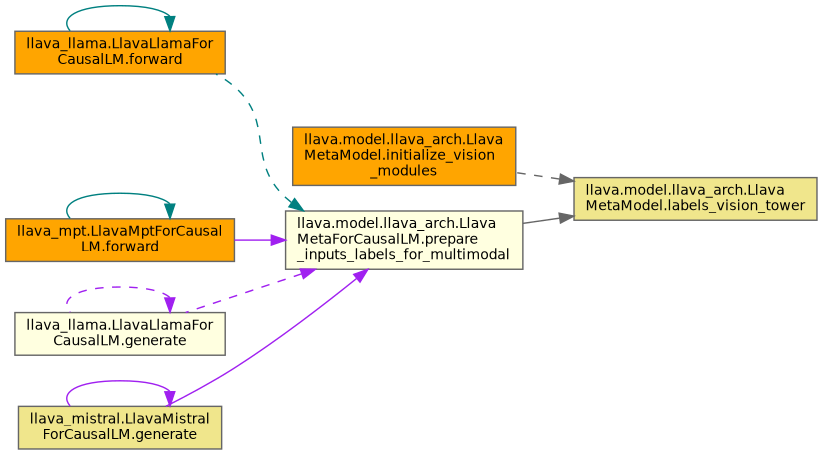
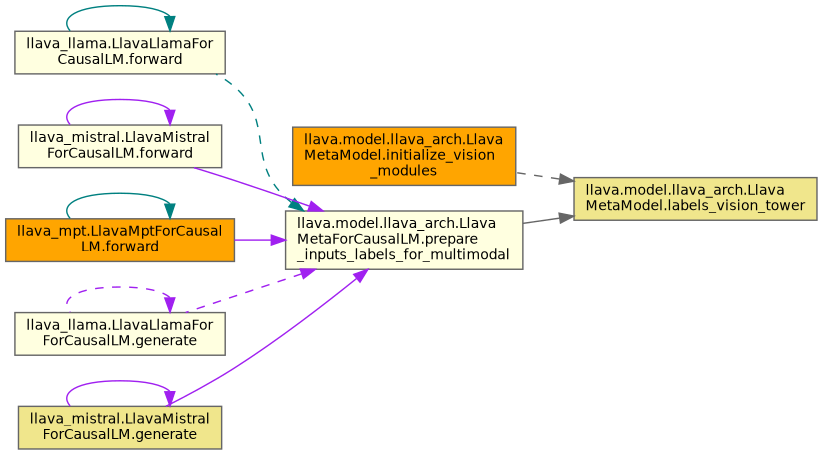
(120, 53) -> (120, 53)
none -> (120, 146)
(120, 334) -> (120, 334)
